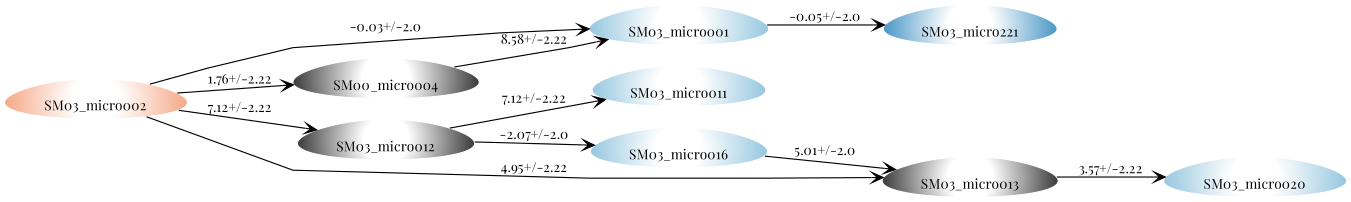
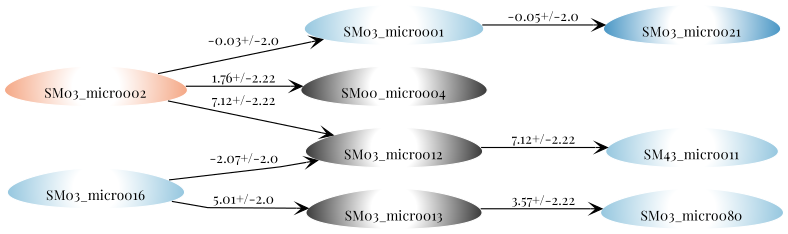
(970, 25) -> (692, 25)
(525, 55) -> none
(679, 86) -> (692, 148)
(529, 143) -> (238, 172)
(504, 176) -> none
(1255, 177) -> (692, 209)
